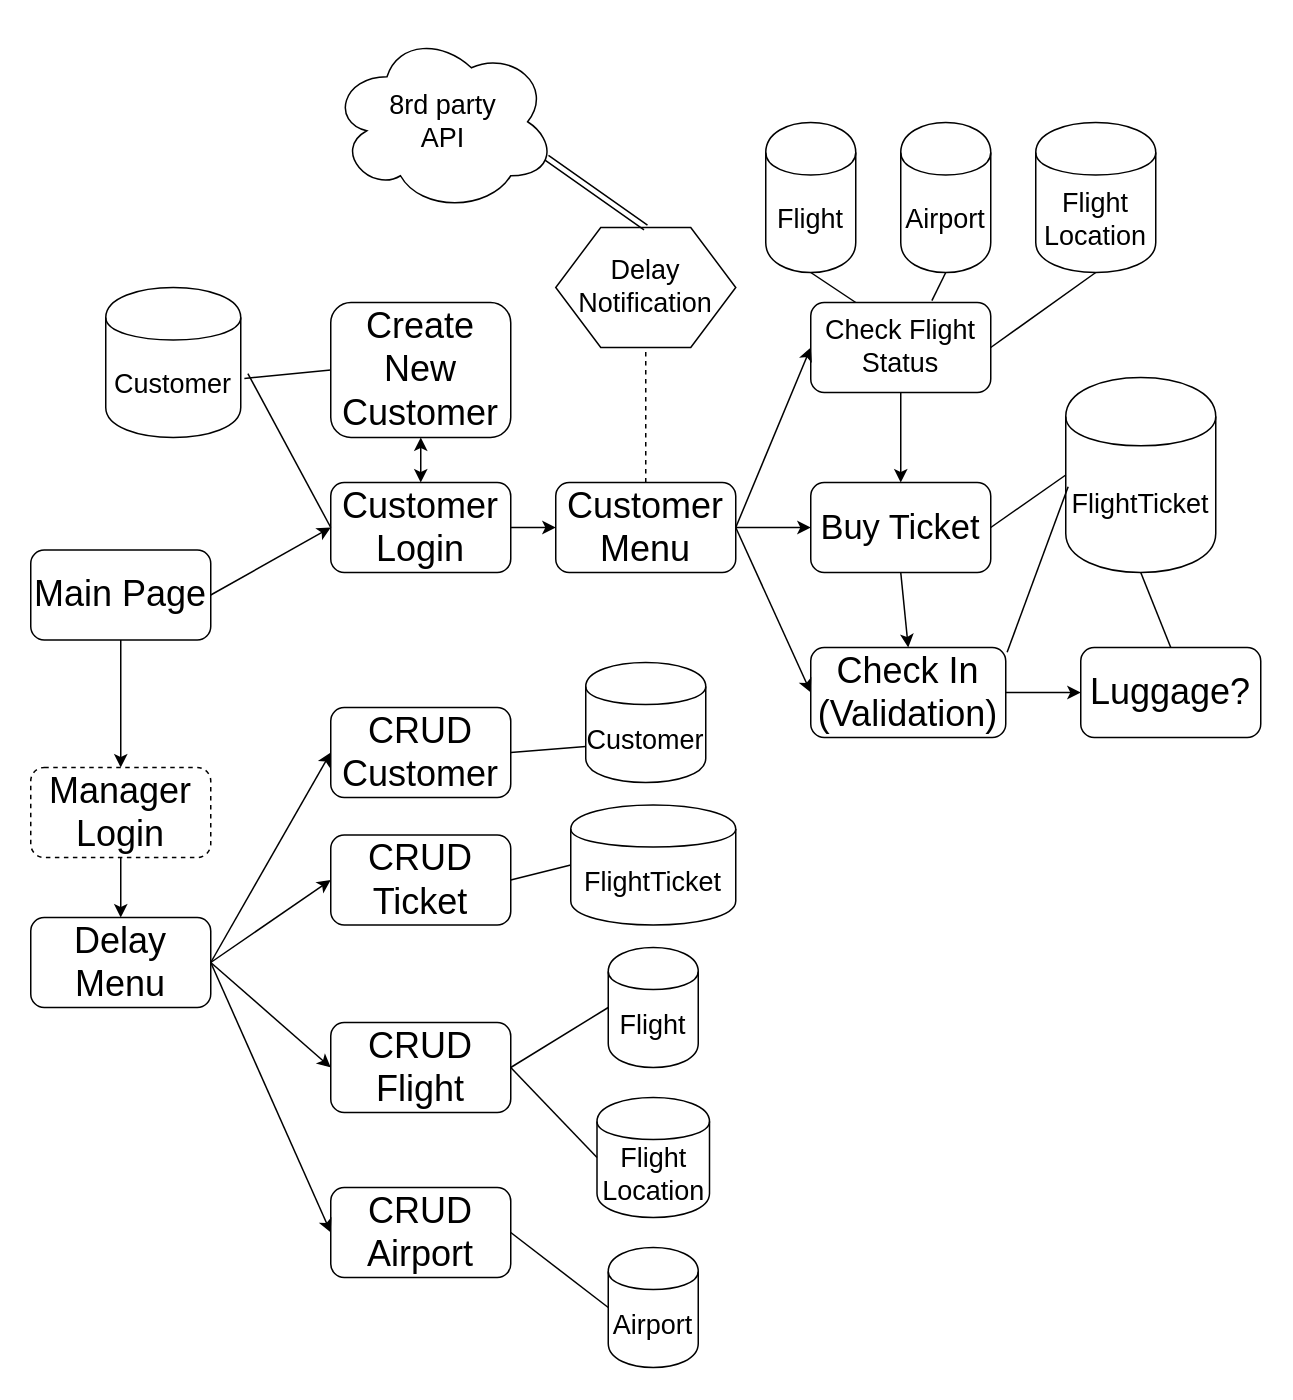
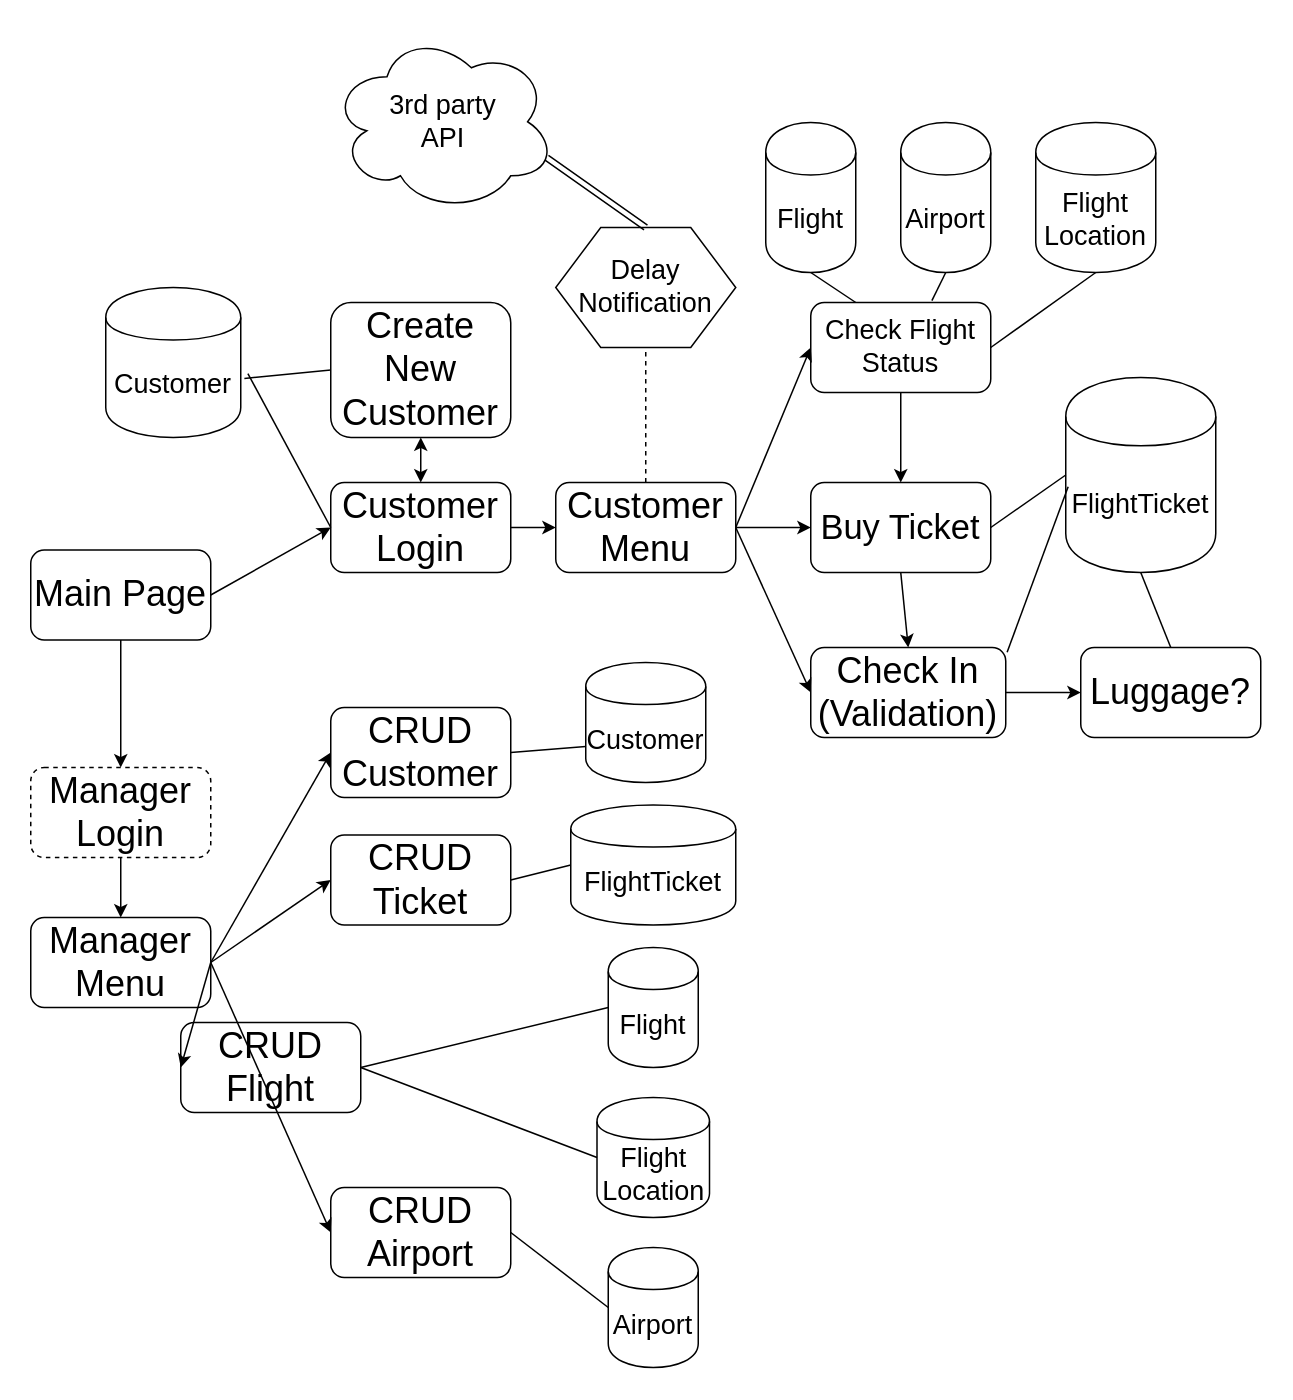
(443, 122) -> (443, 122)
(121, 962) -> (121, 962)
(421, 1067) -> (271, 1067)
